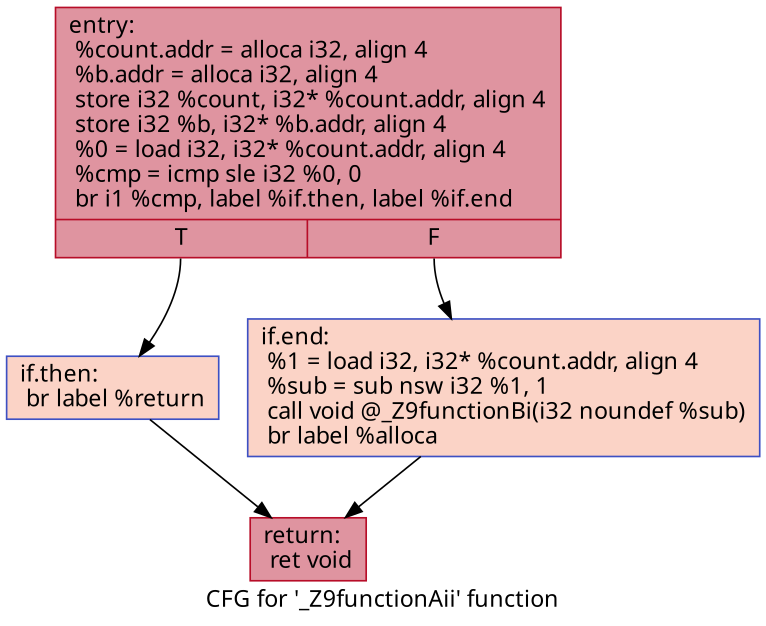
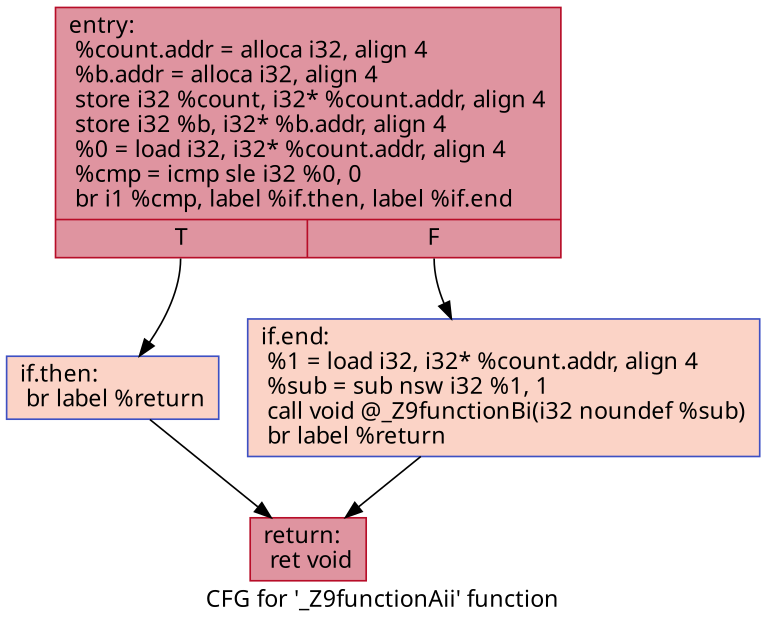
(350, 437) -> (354, 437)
